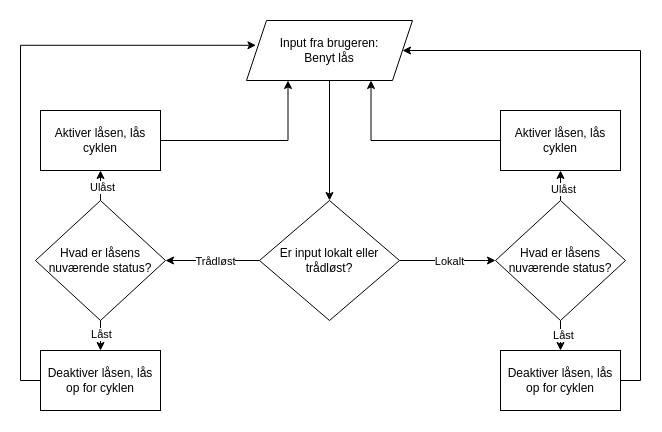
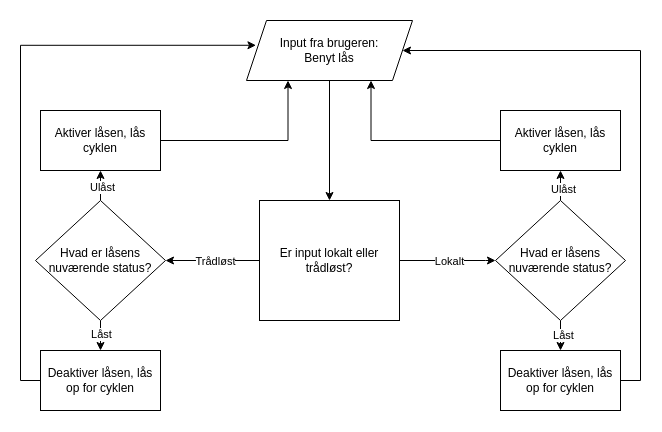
(330, 261) -> (330, 261)
